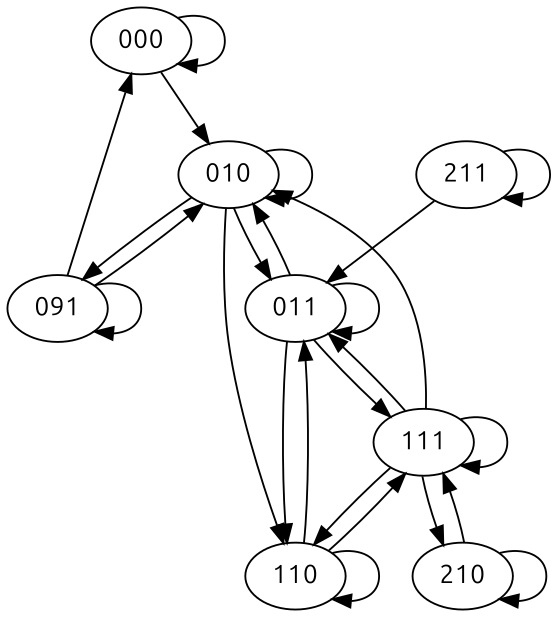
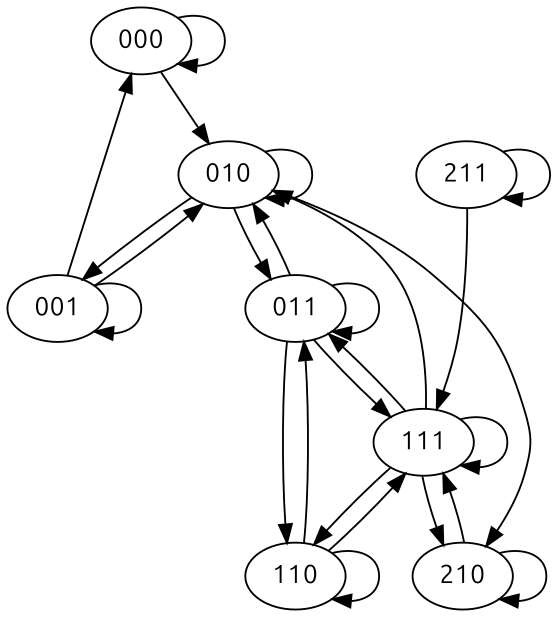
(389, 236) -> (464, 287)
(58, 308) -> (58, 308)
(233, 370) -> (474, 314)
